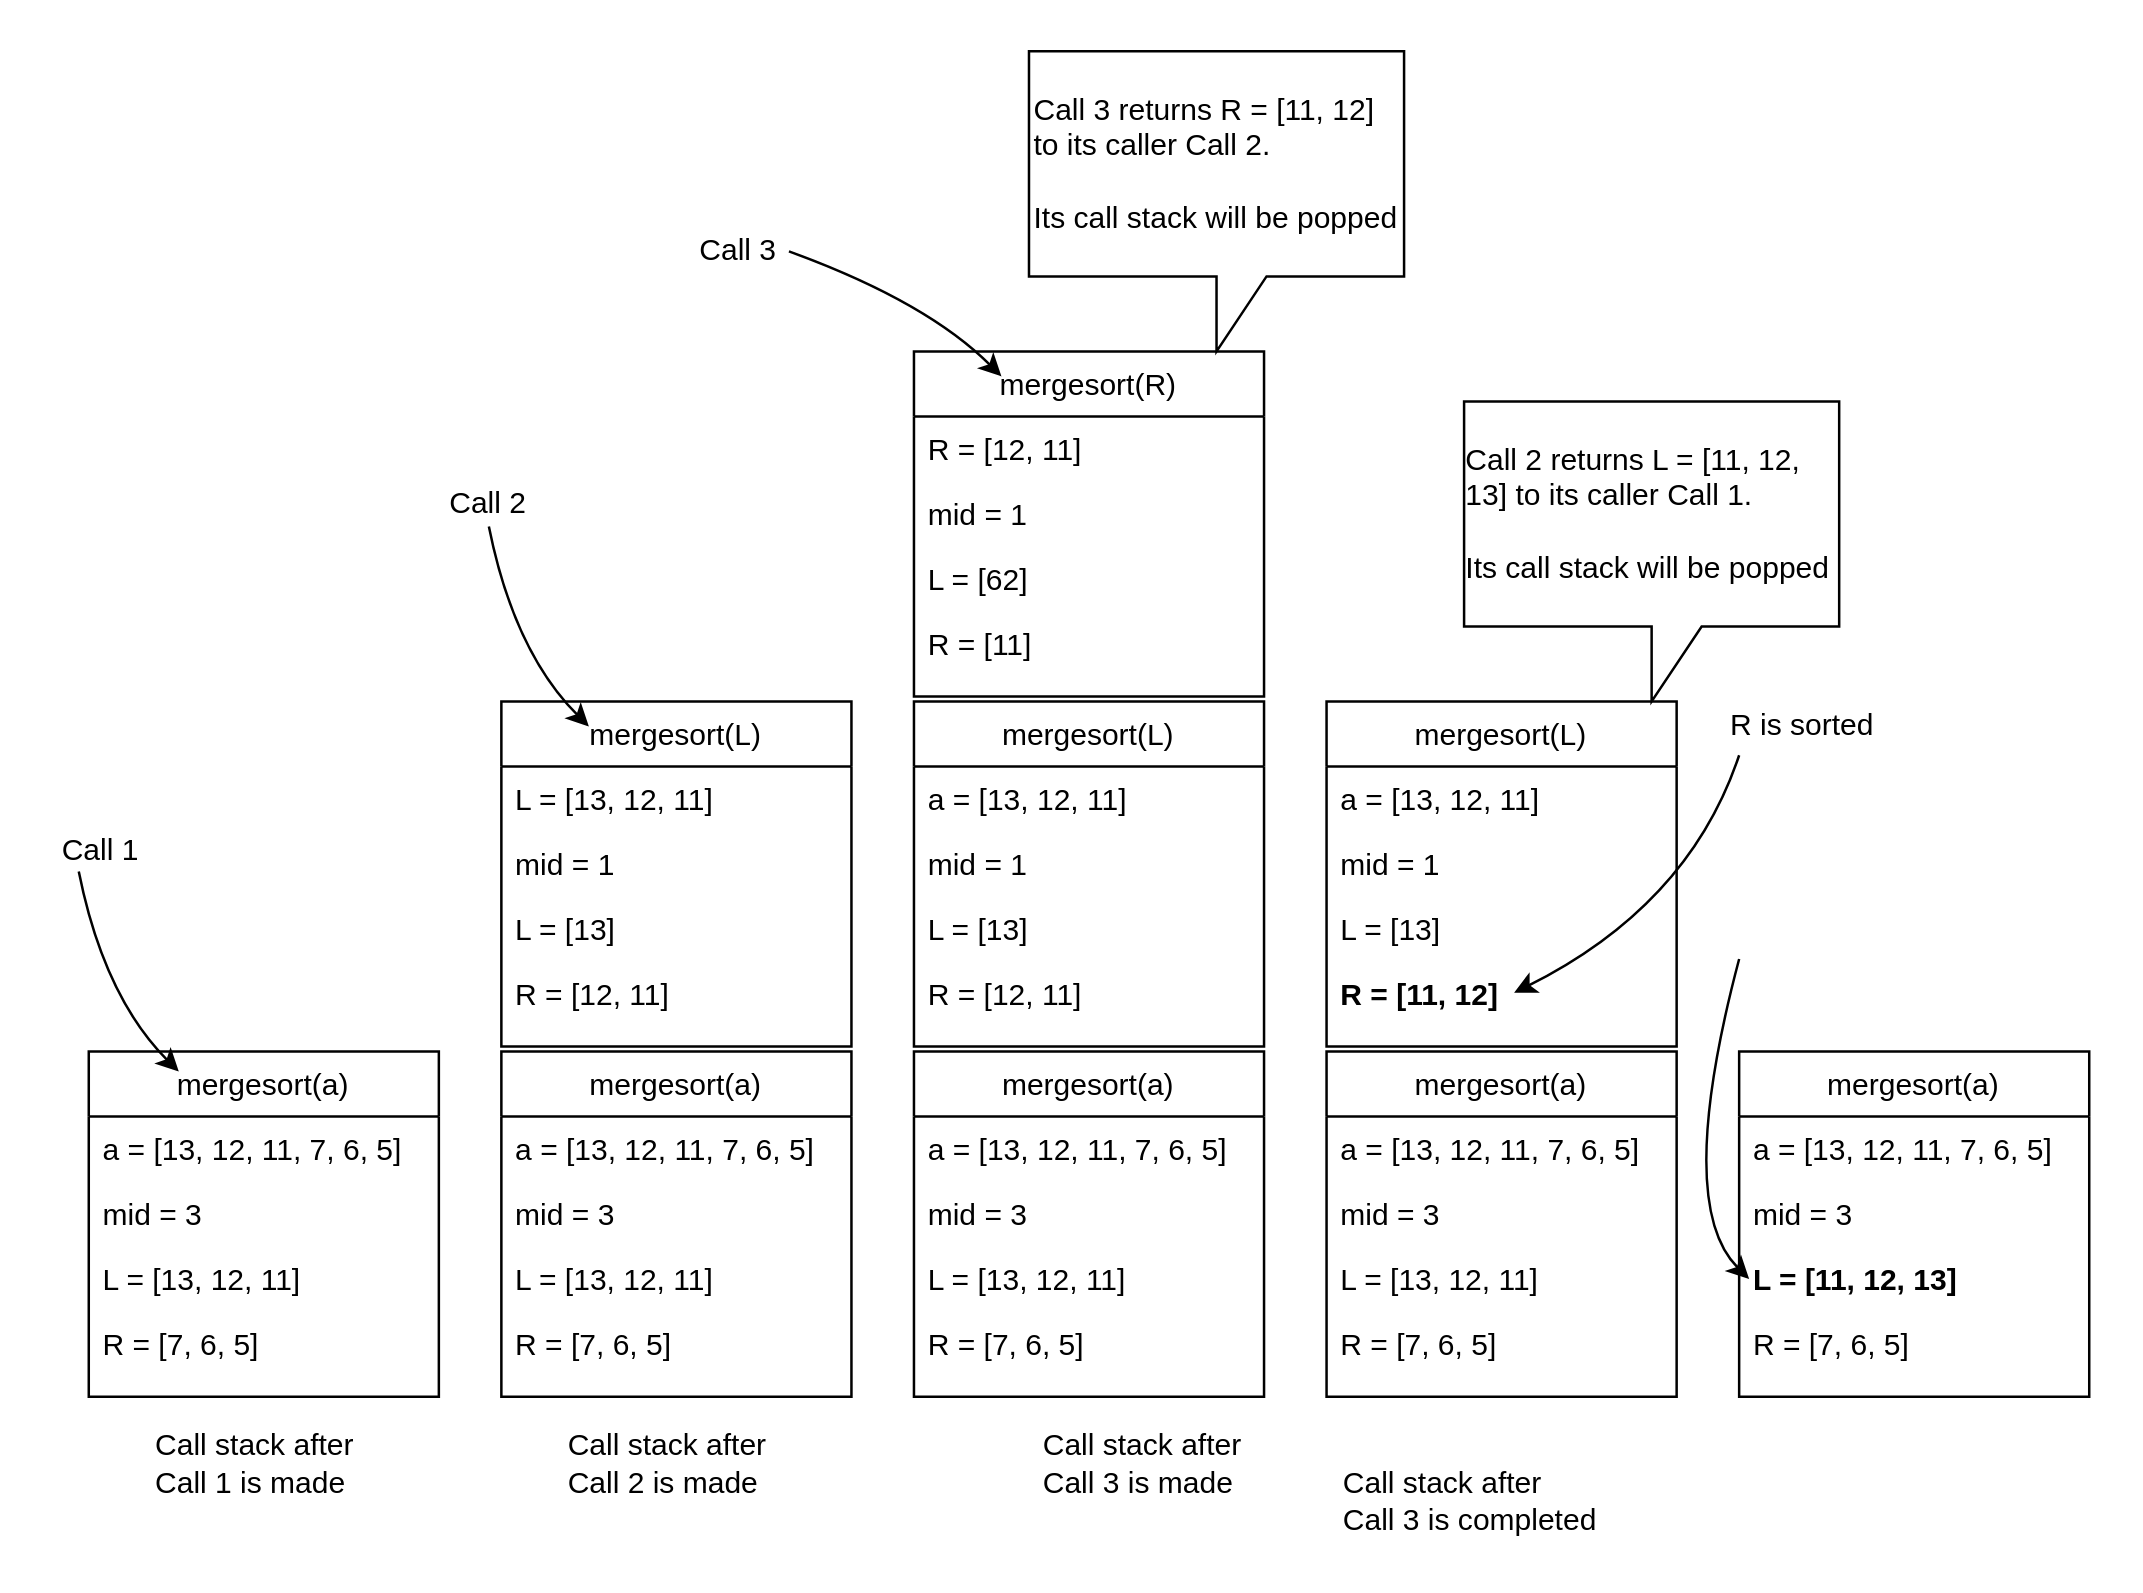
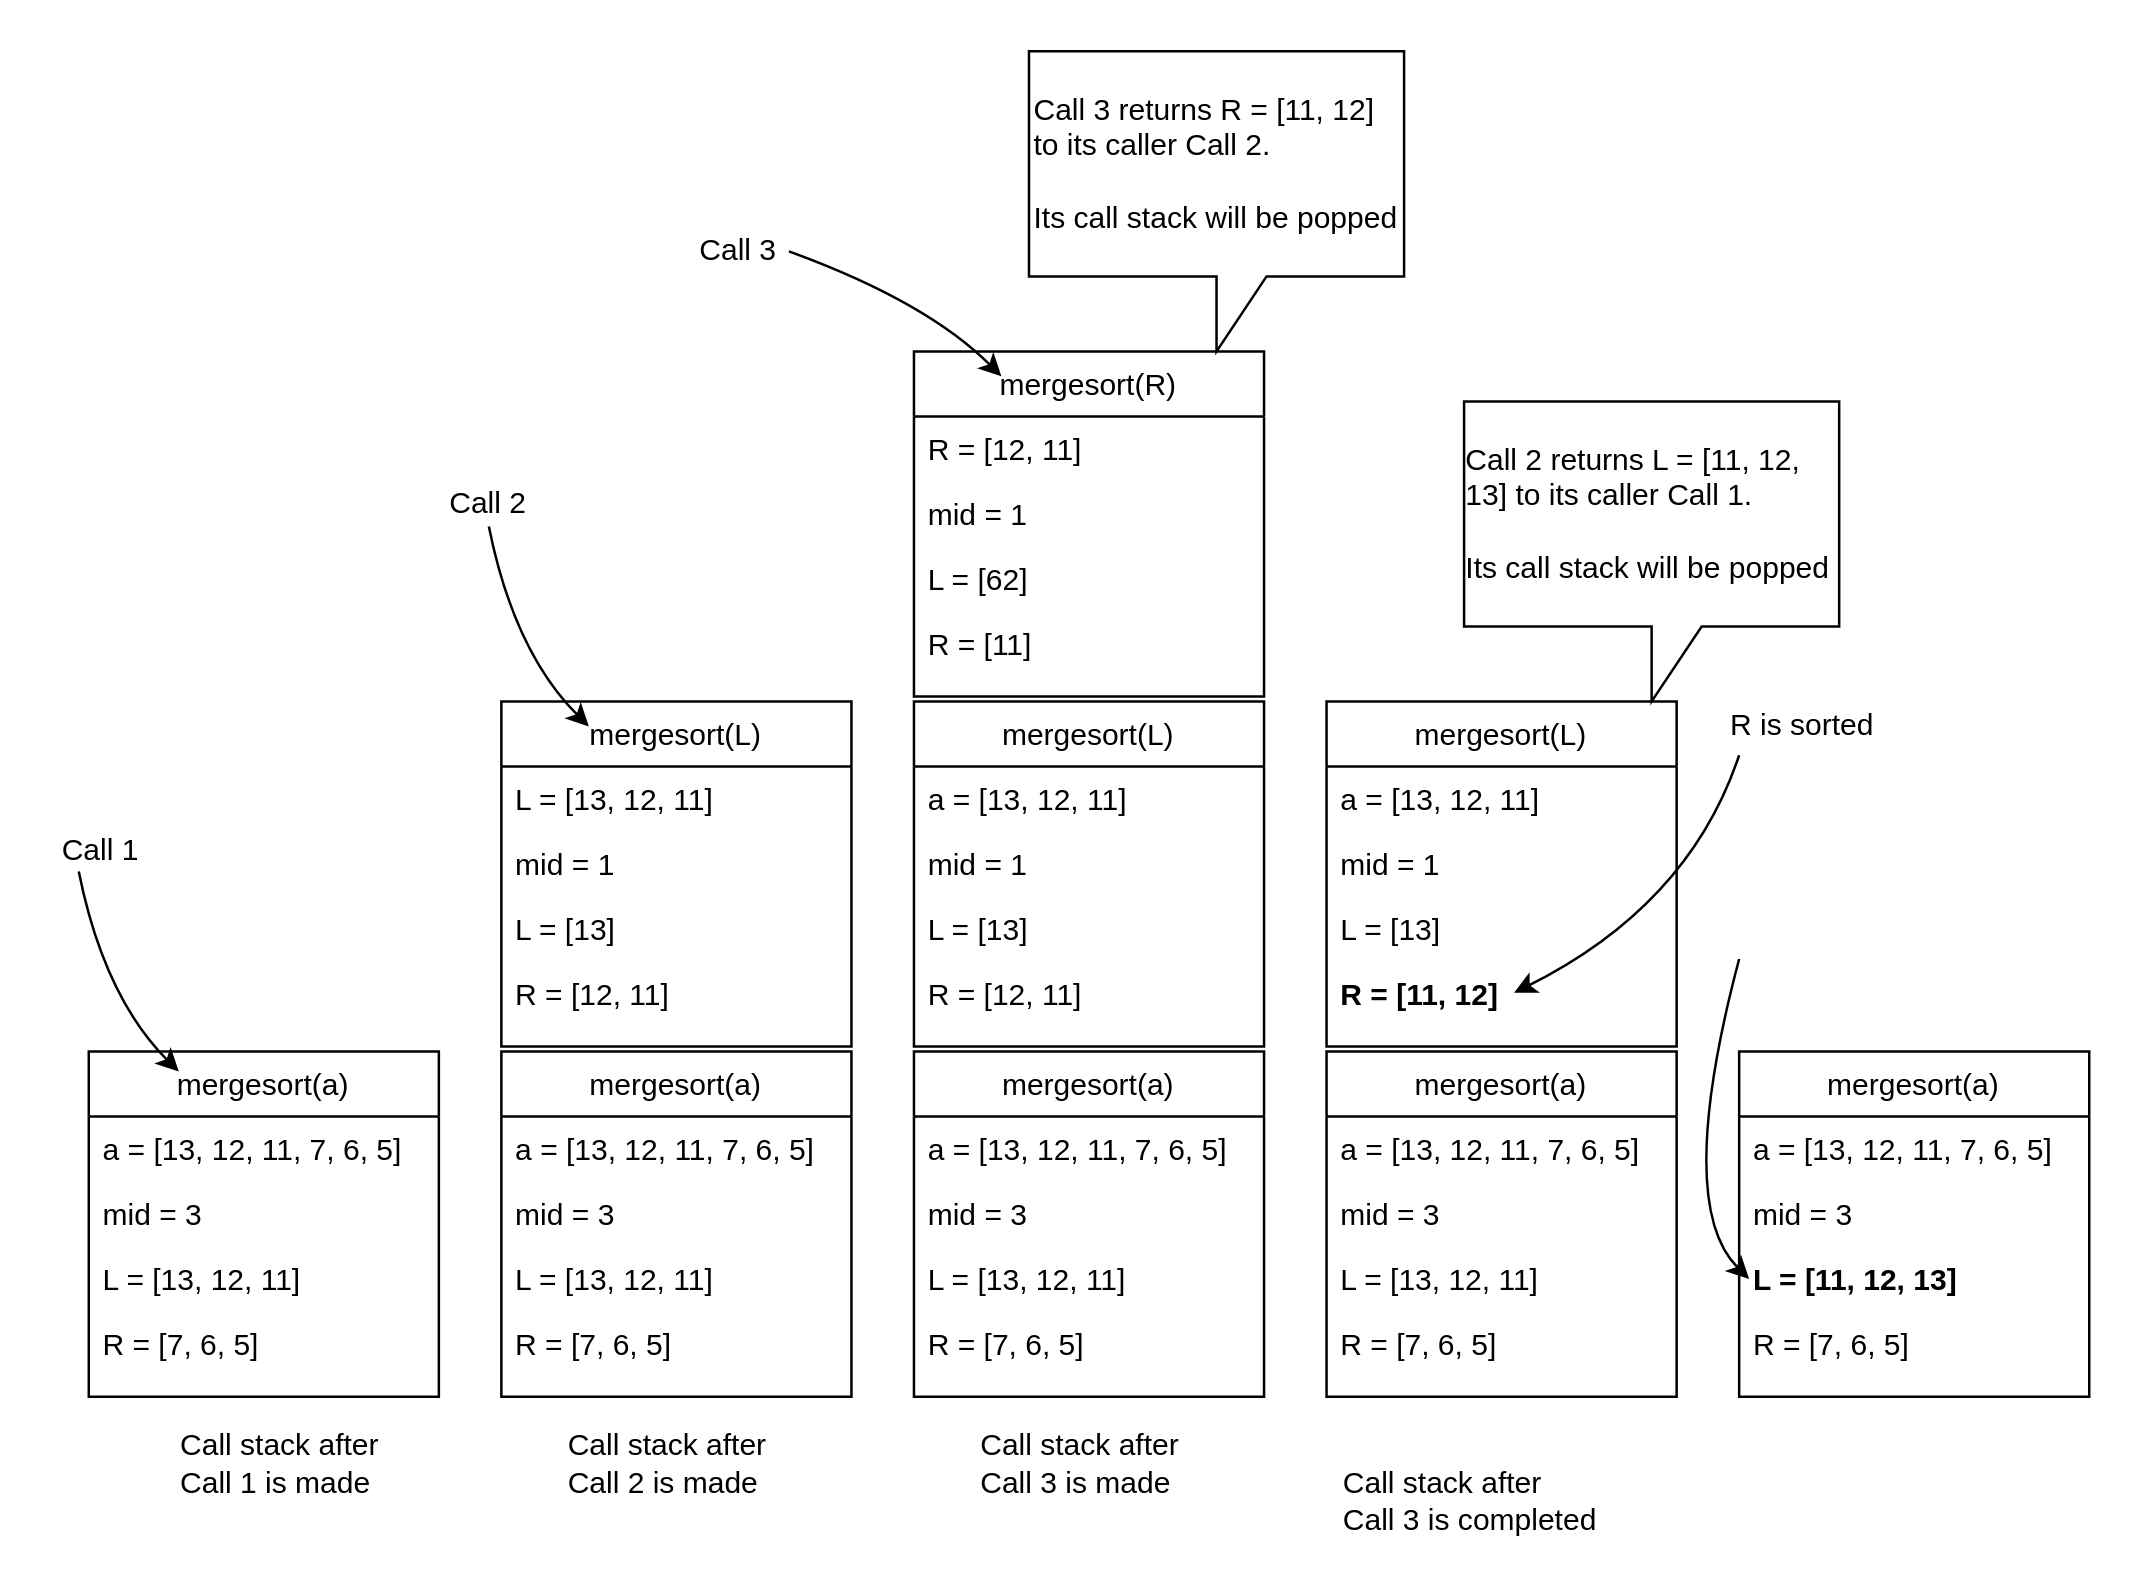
(264, 1464) -> (289, 1464)
(1151, 1464) -> (1089, 1464)
